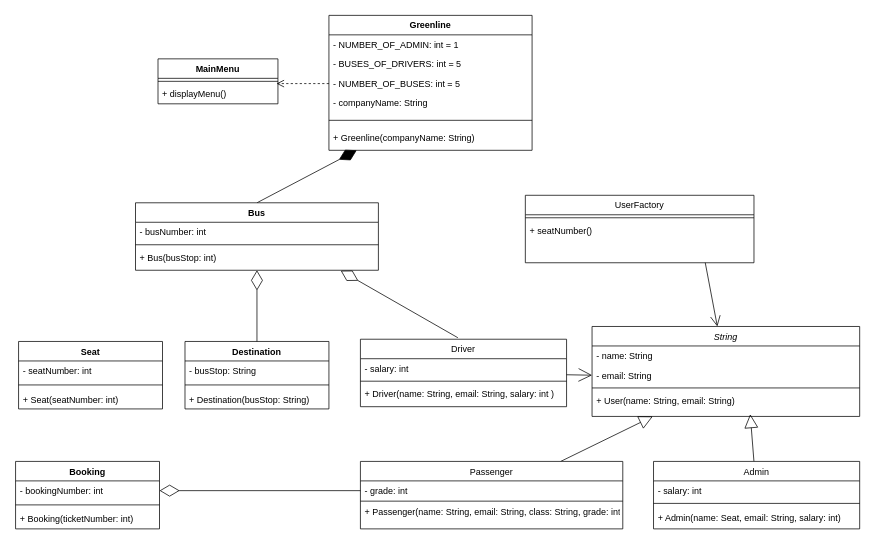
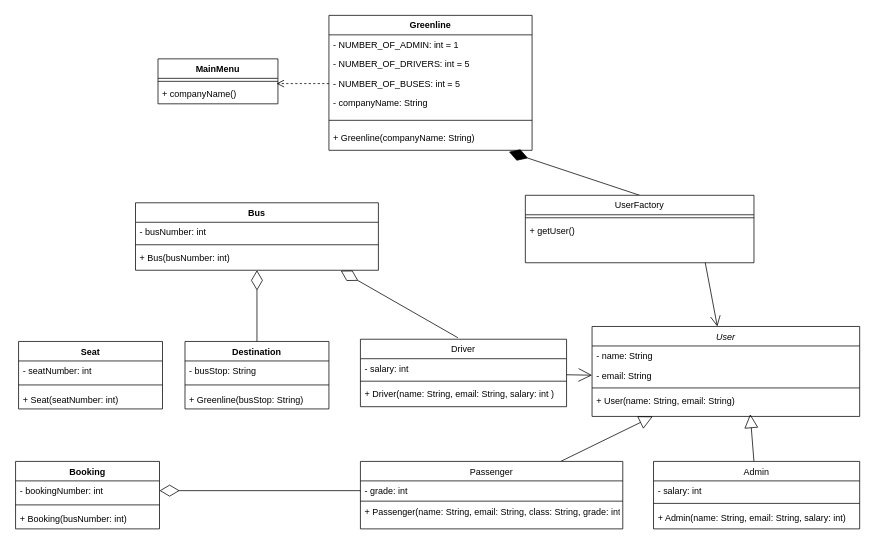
(394, 65) -> (397, 65)
(196, 95) -> (199, 95)
none -> (584, 177)
(298, 181) -> none
(564, 231) -> (556, 231)
(183, 258) -> (188, 258)
(726, 337) -> (726, 337)
(258, 400) -> (253, 400)
(756, 518) -> (760, 518)
(83, 520) -> (77, 520)
